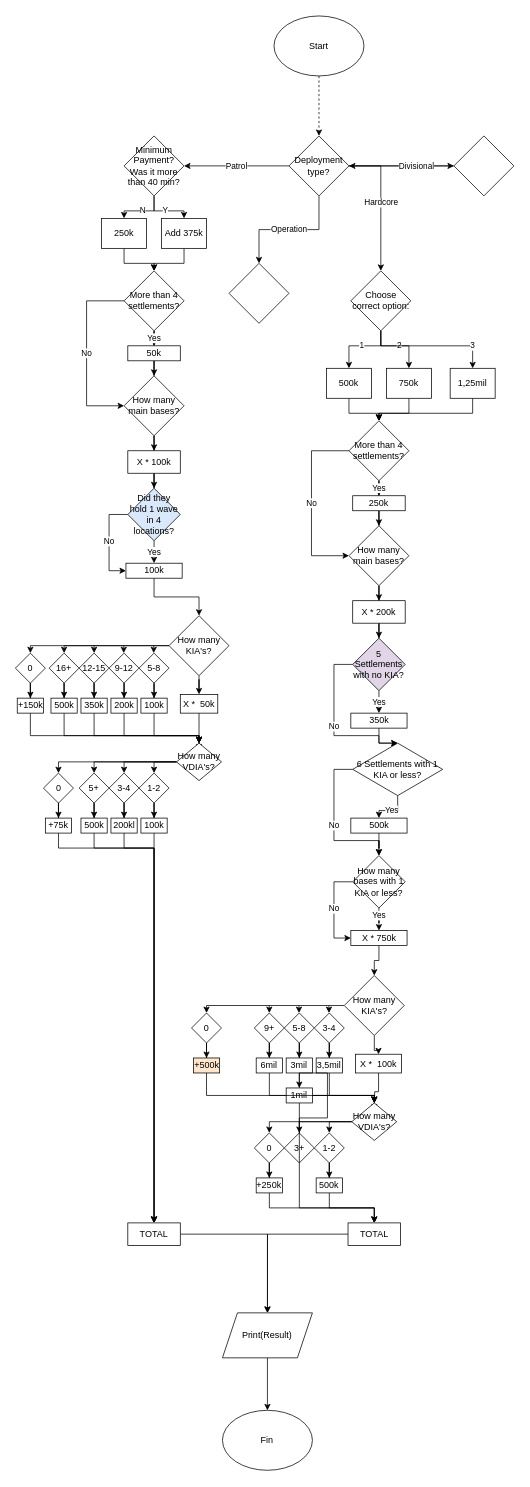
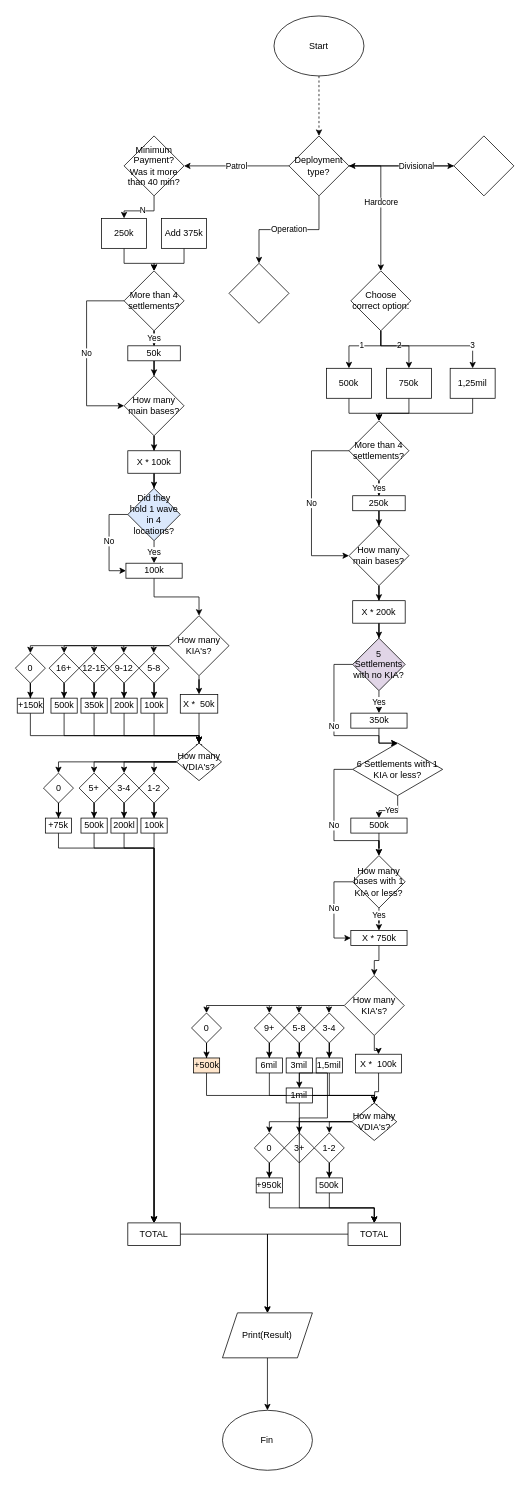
(182, 210) -> none
(329, 1065) -> (329, 1065)
(269, 1185) -> (269, 1185)
